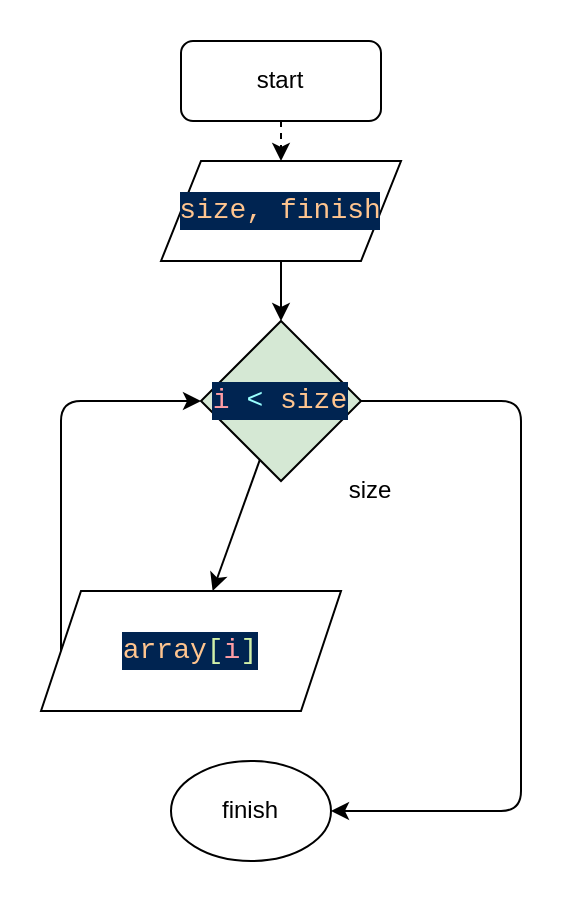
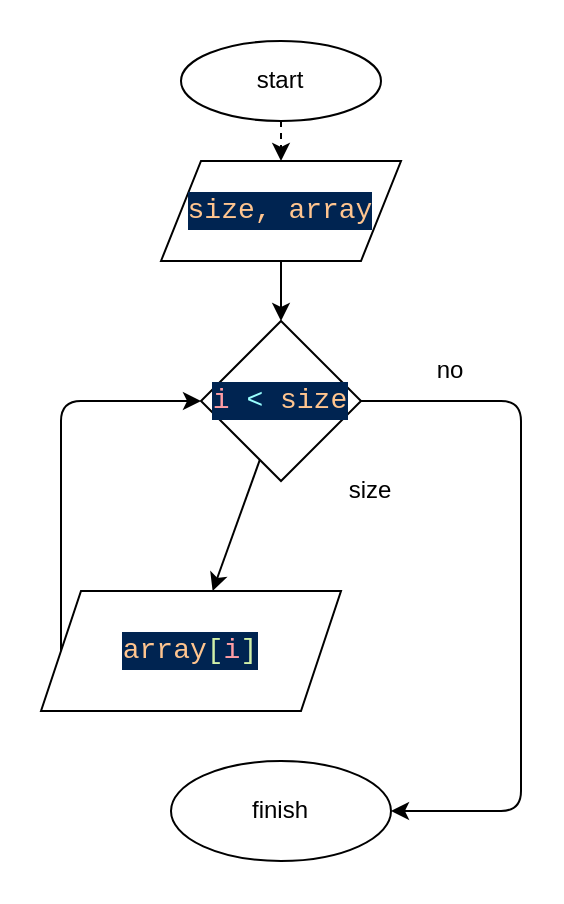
(281, 81) -> (281, 81)
(281, 211) -> (281, 211)
none -> (451, 371)
(281, 401) -> (281, 401)
(251, 811) -> (281, 811)
